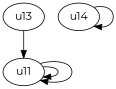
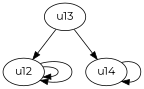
none -> (83, 41)
(24, 72) -> (24, 72)
